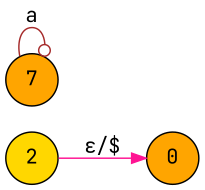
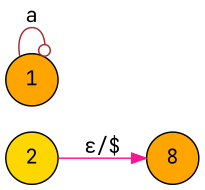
(32, 80) -> (32, 80)
(173, 158) -> (173, 158)
